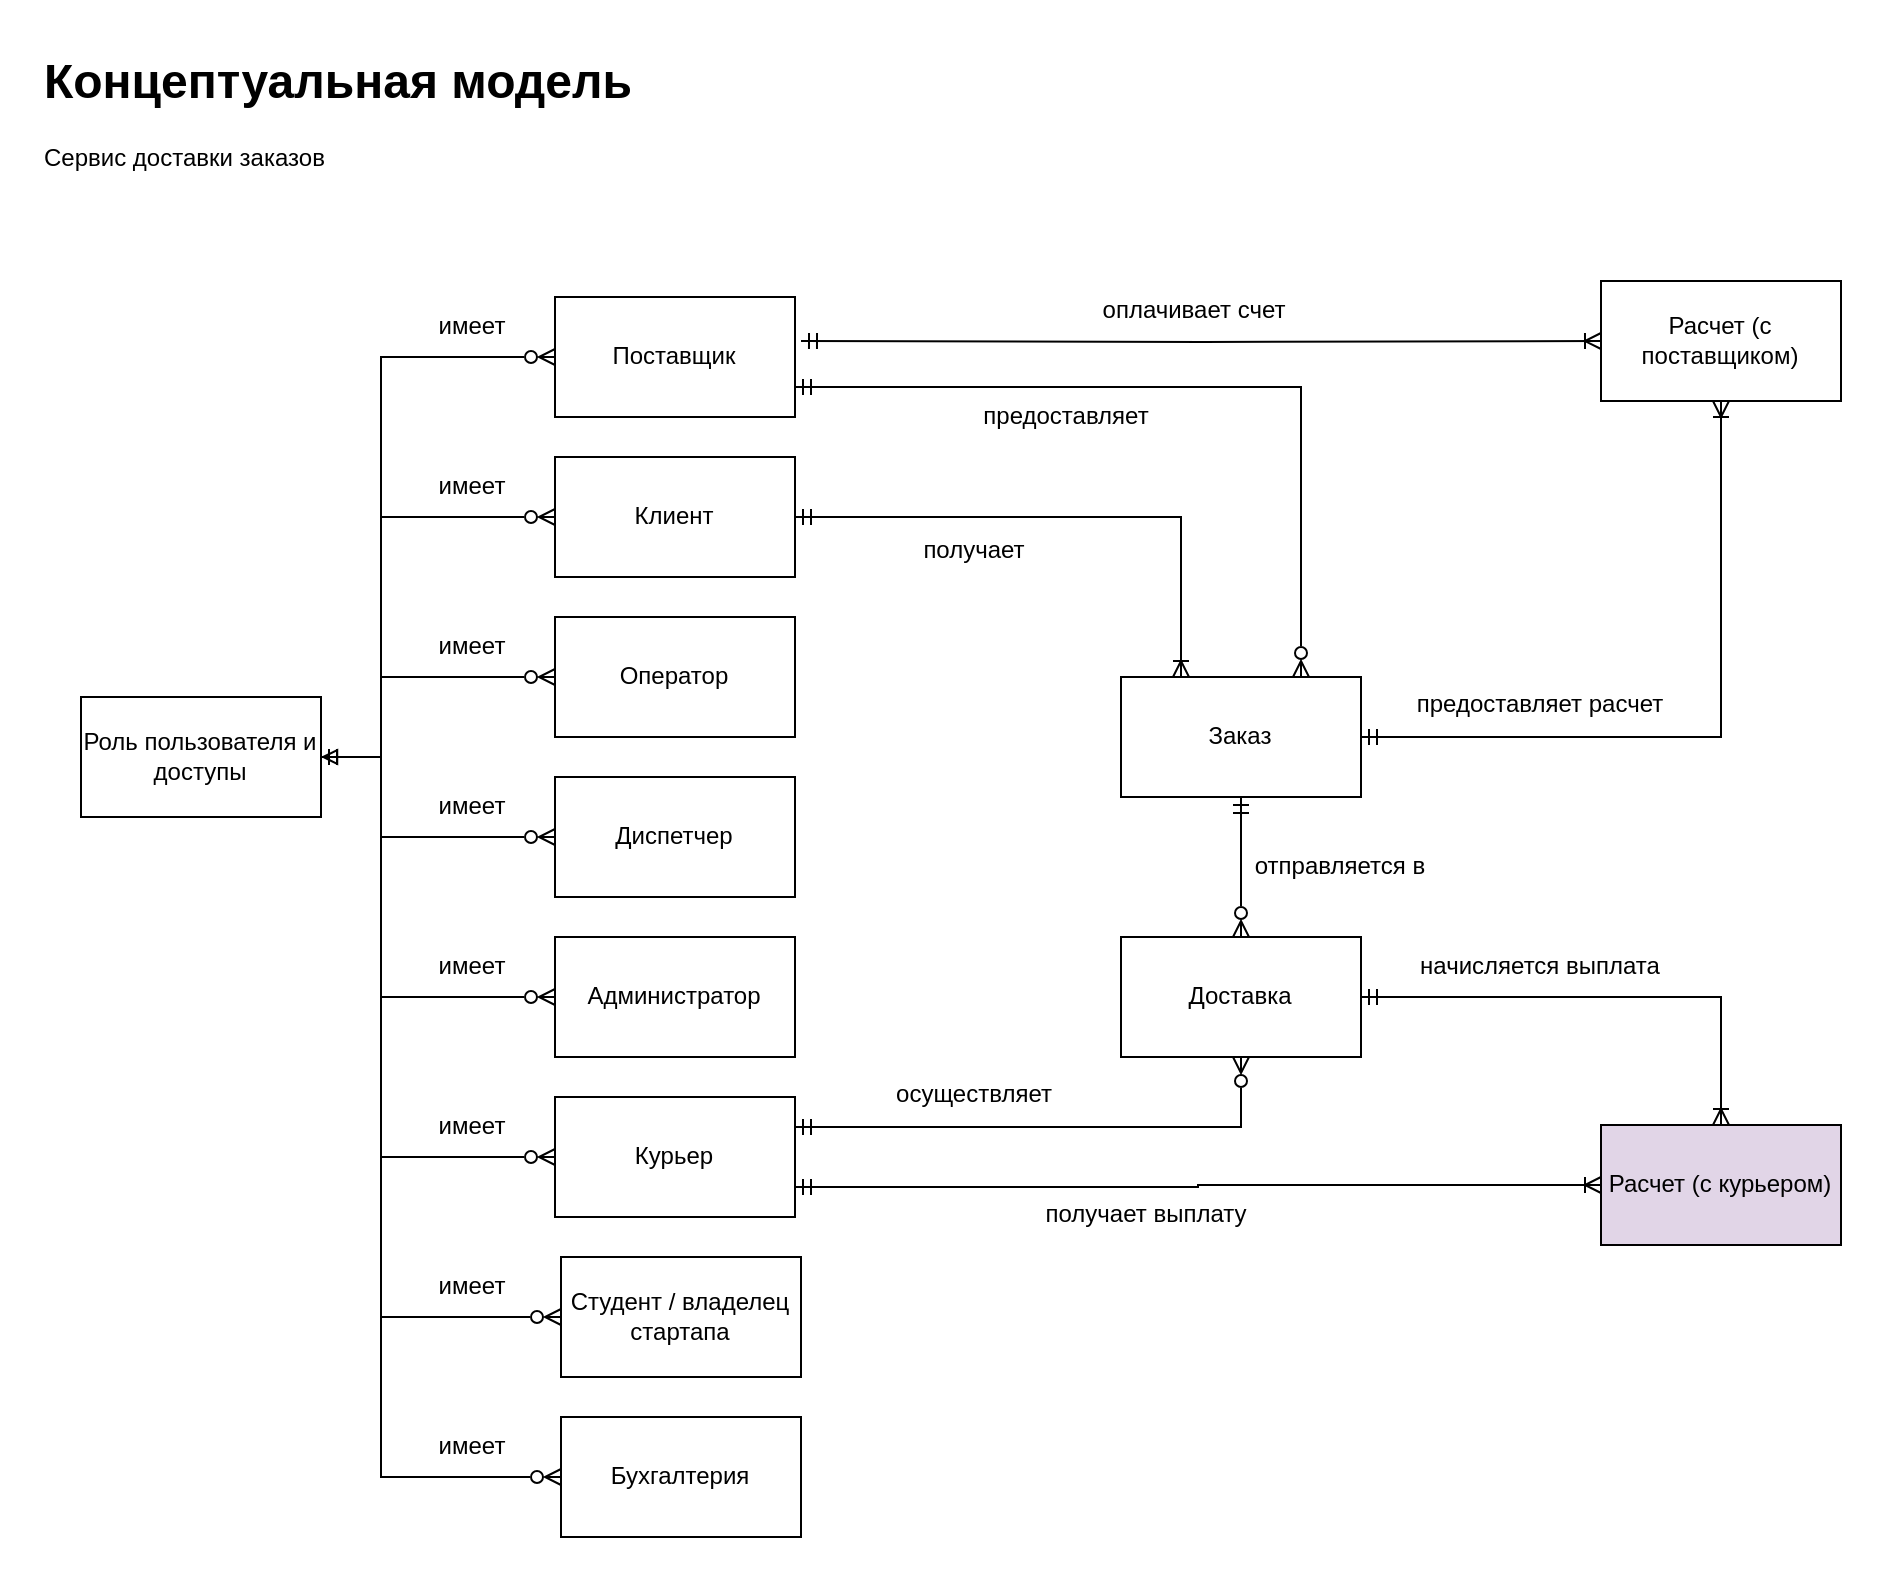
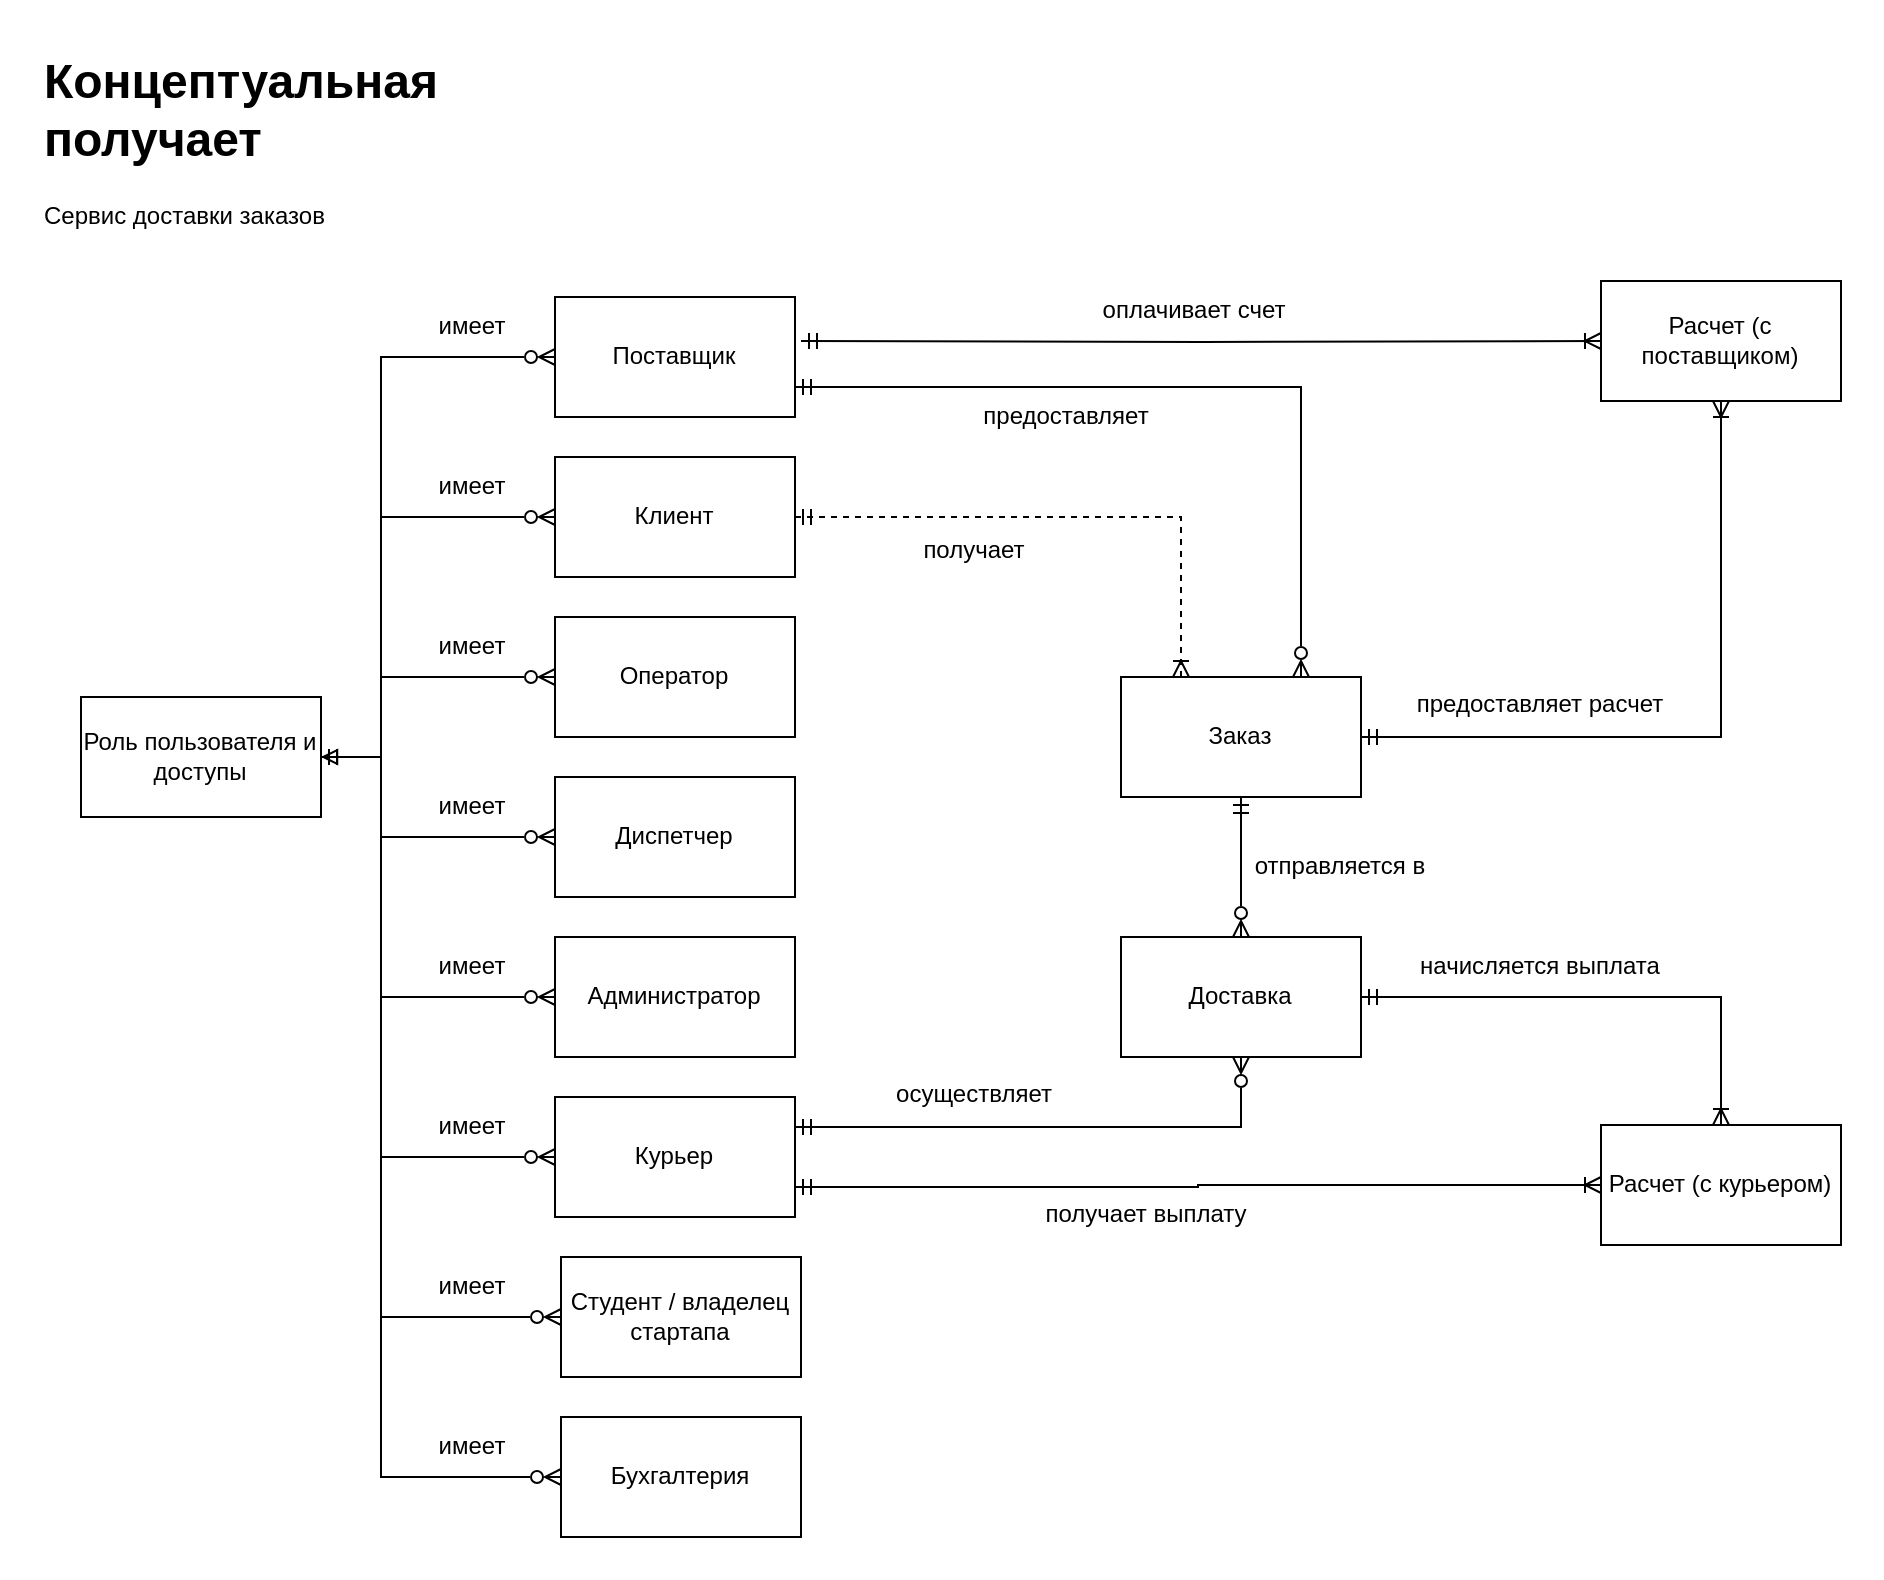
(193, 84) -> (196, 84)
(1067, 517) -> (1067, 517)
(1721, 1185) -> (1721, 1185)
